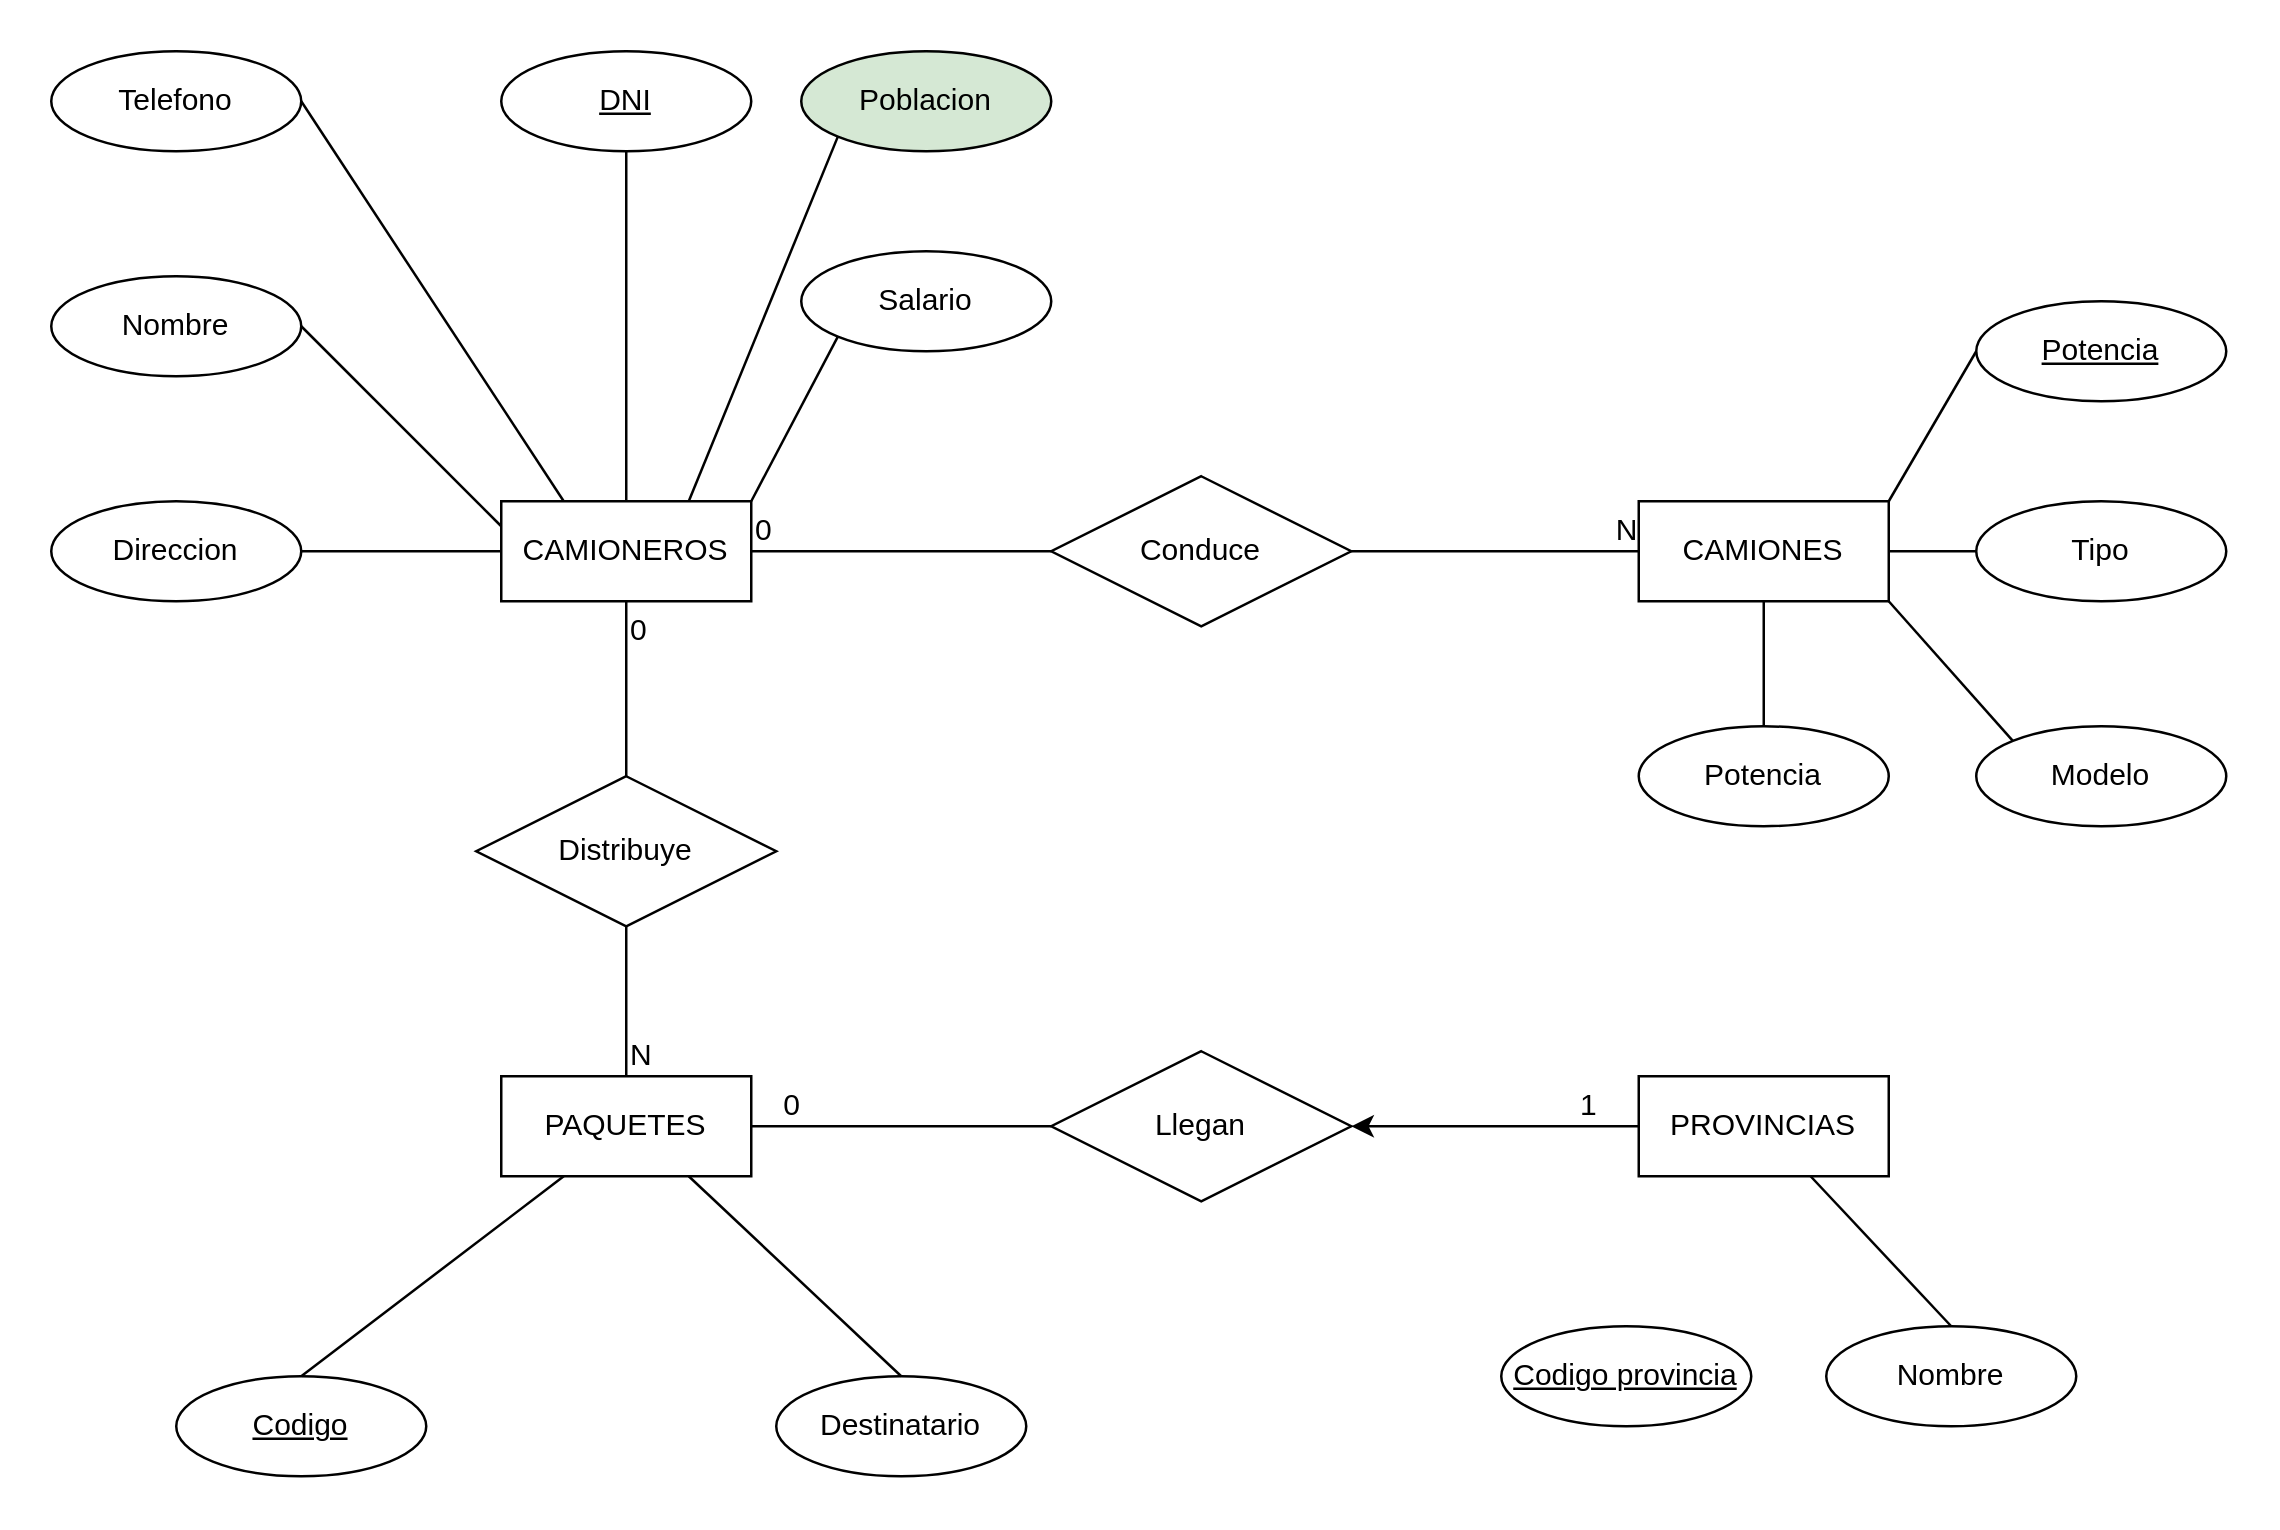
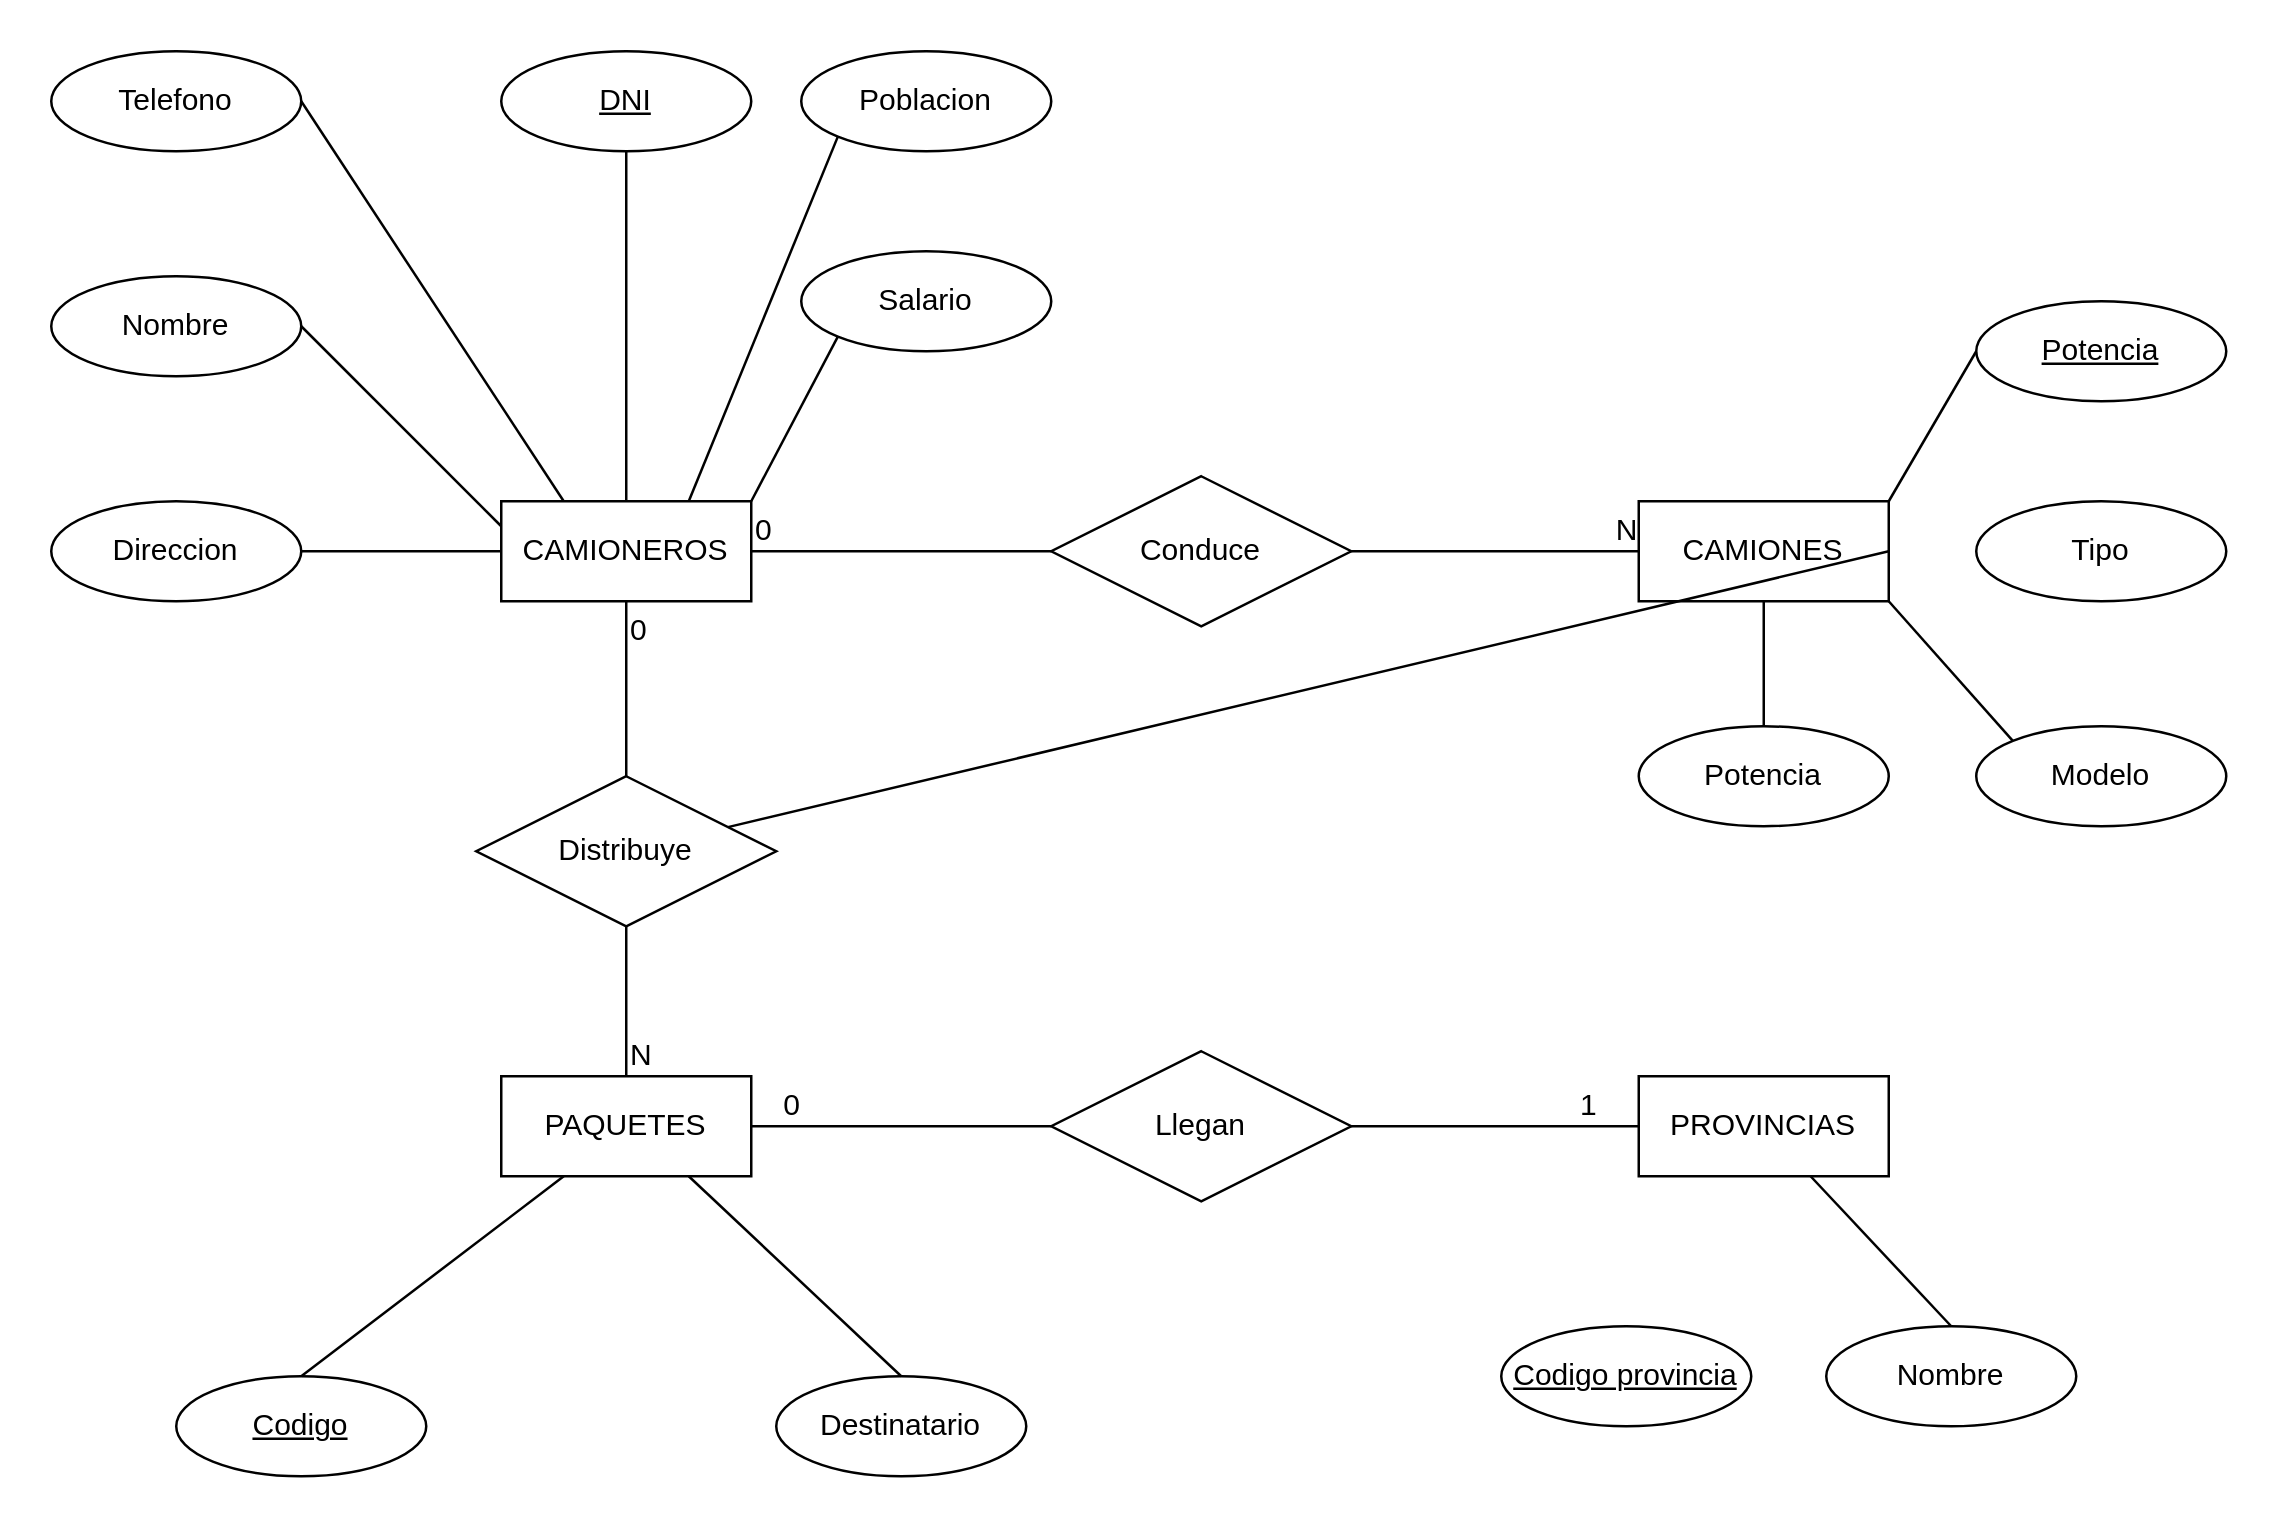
(926, 101) -> (926, 101)
(1932, 551) -> (1309, 689)
(1369, 1126) -> (1362, 1126)
